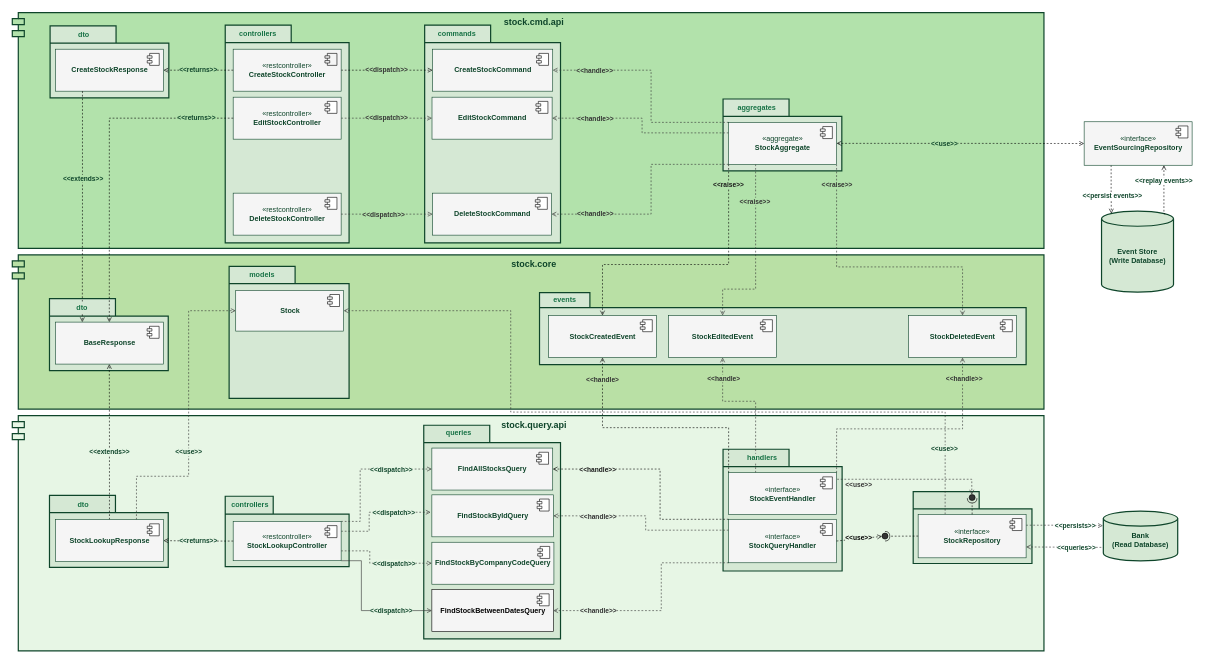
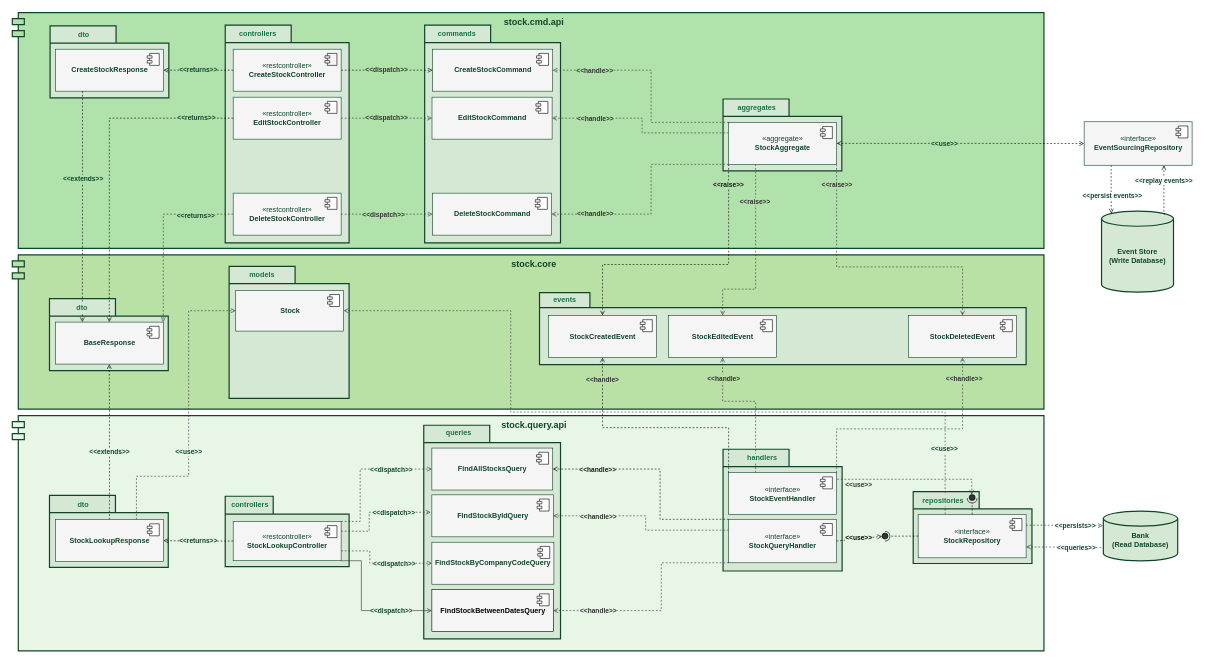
none -> (163, 267)
none -> (944, 500)
